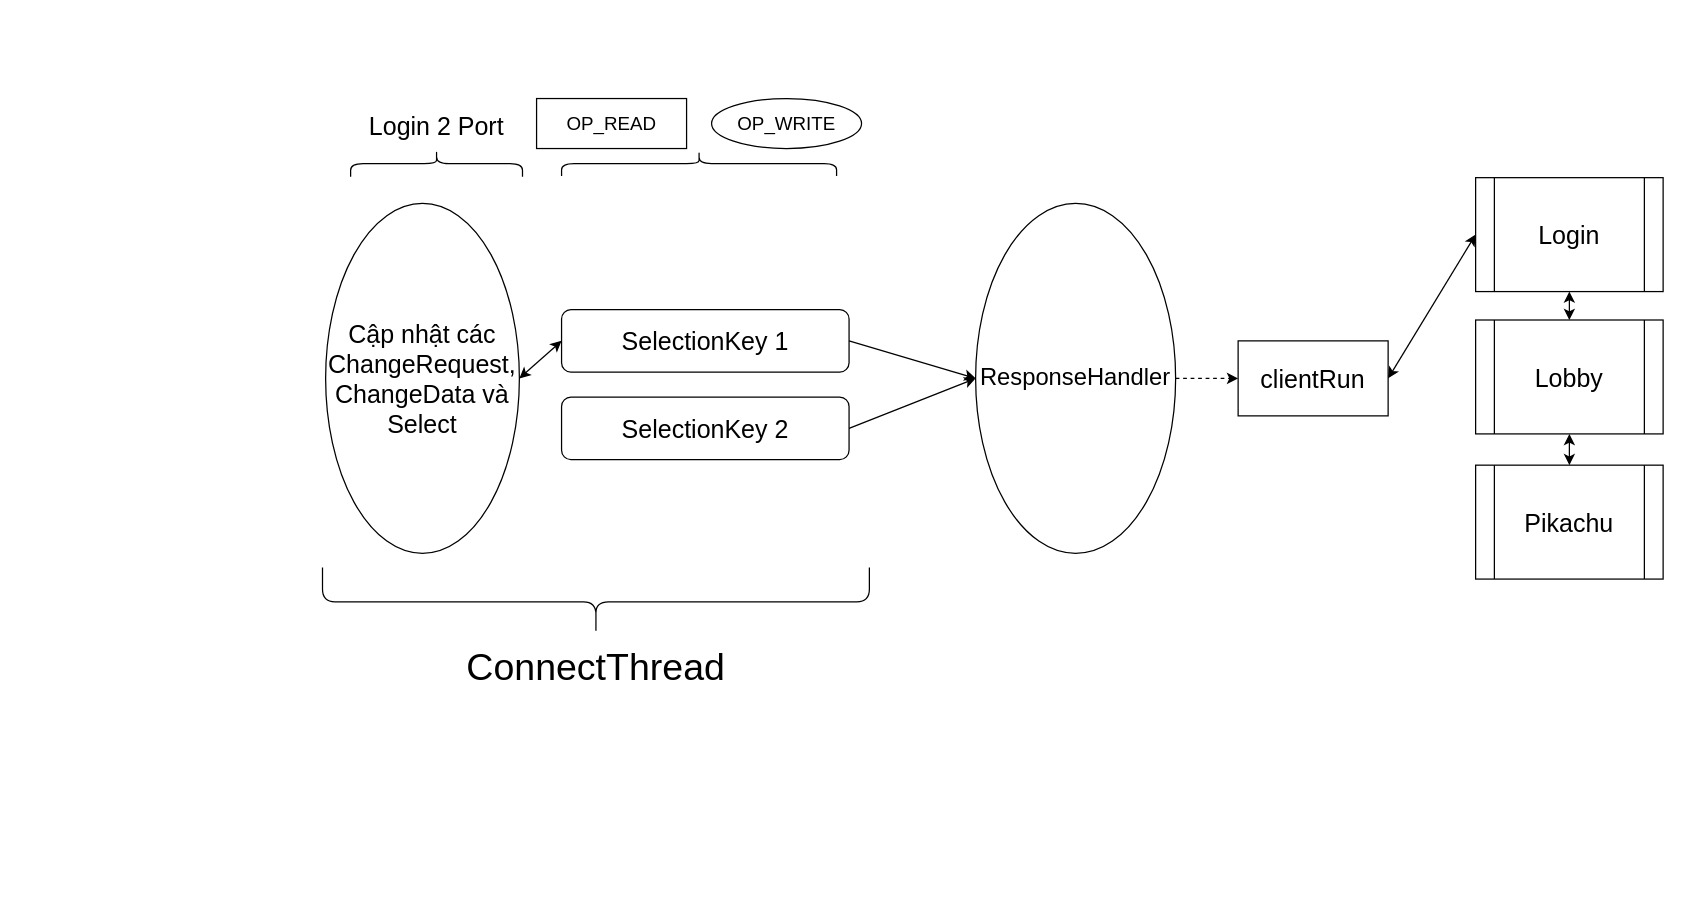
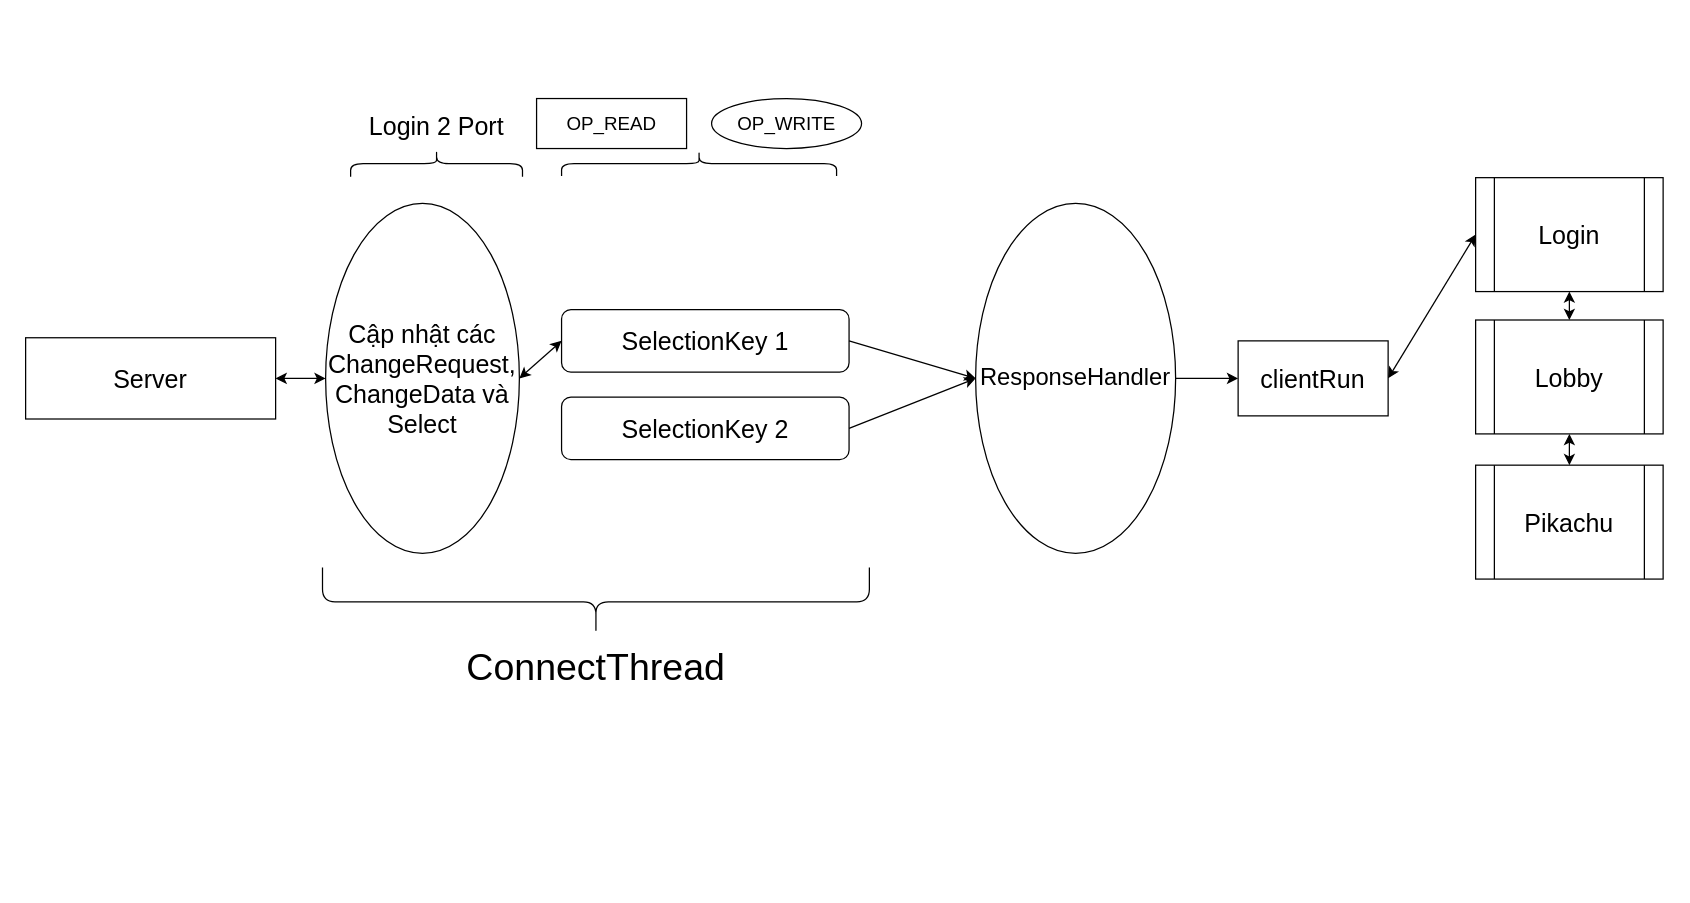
none -> (151, 378)
none -> (301, 378)
(1203, 378) -> (1203, 378)
